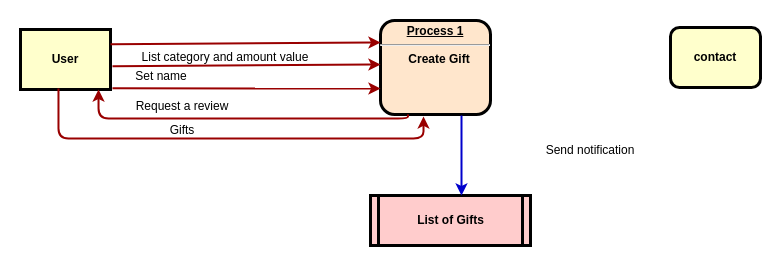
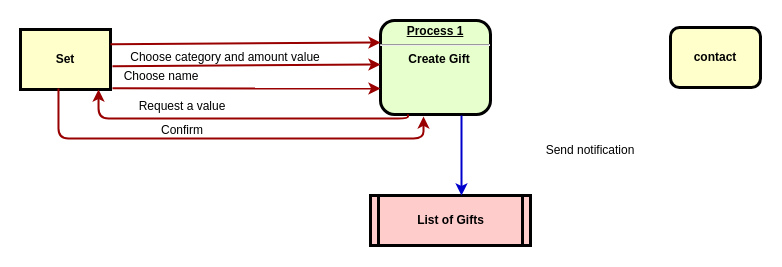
(226, 58) -> (226, 58)
(66, 60) -> (66, 60)
(436, 68) -> (436, 68)
(162, 77) -> (162, 77)
(183, 107) -> (183, 107)
(183, 131) -> (183, 131)
